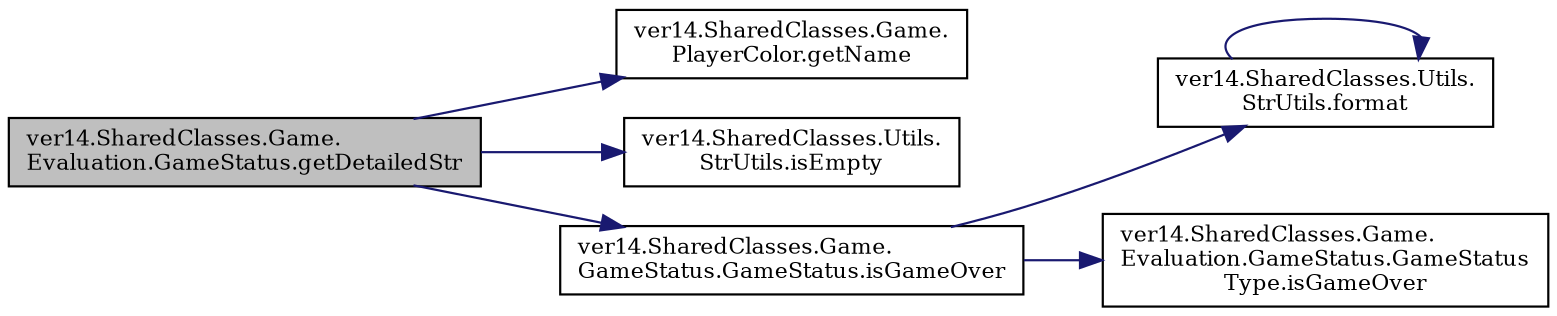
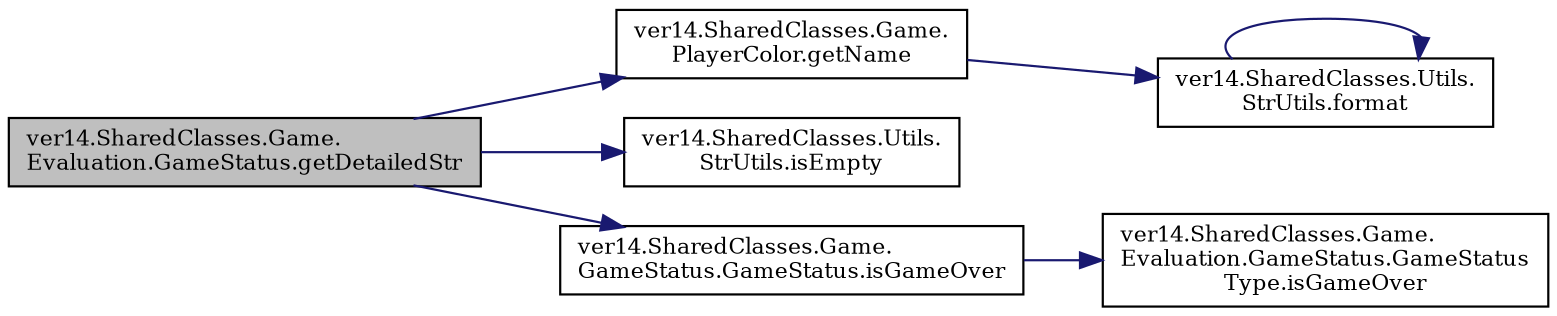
(1090, 186) -> (1051, 68)
